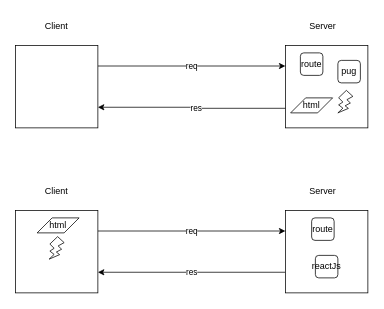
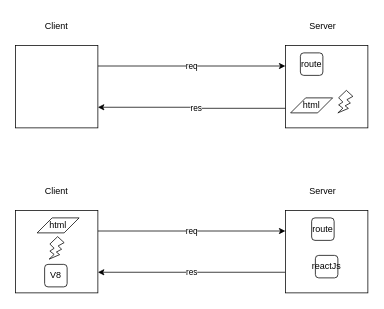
(349, 72) -> none
none -> (56, 276)
